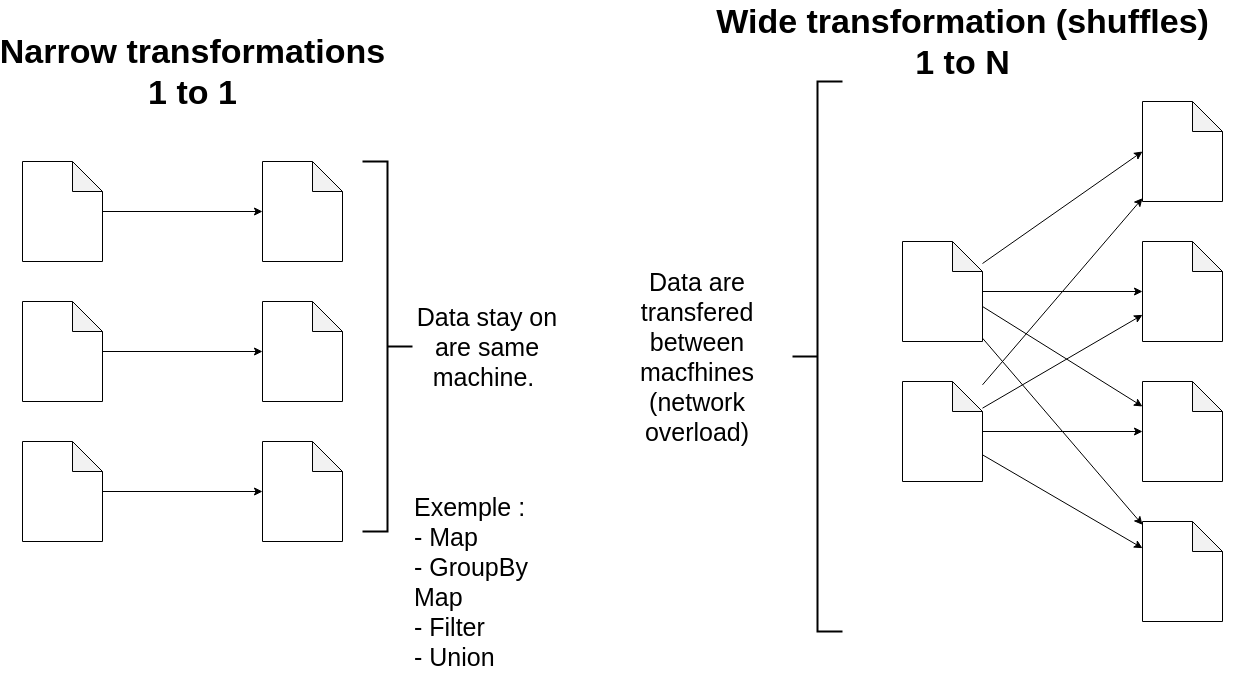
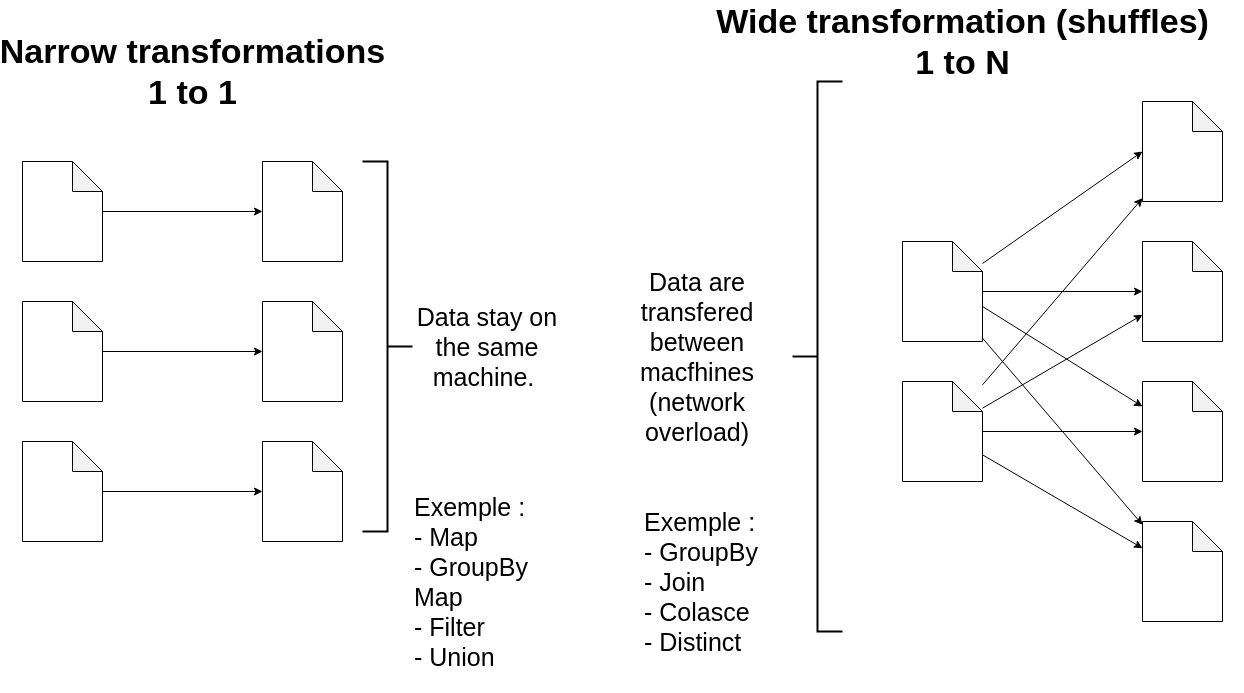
(488, 347) -> (488, 347)
none -> (713, 582)
